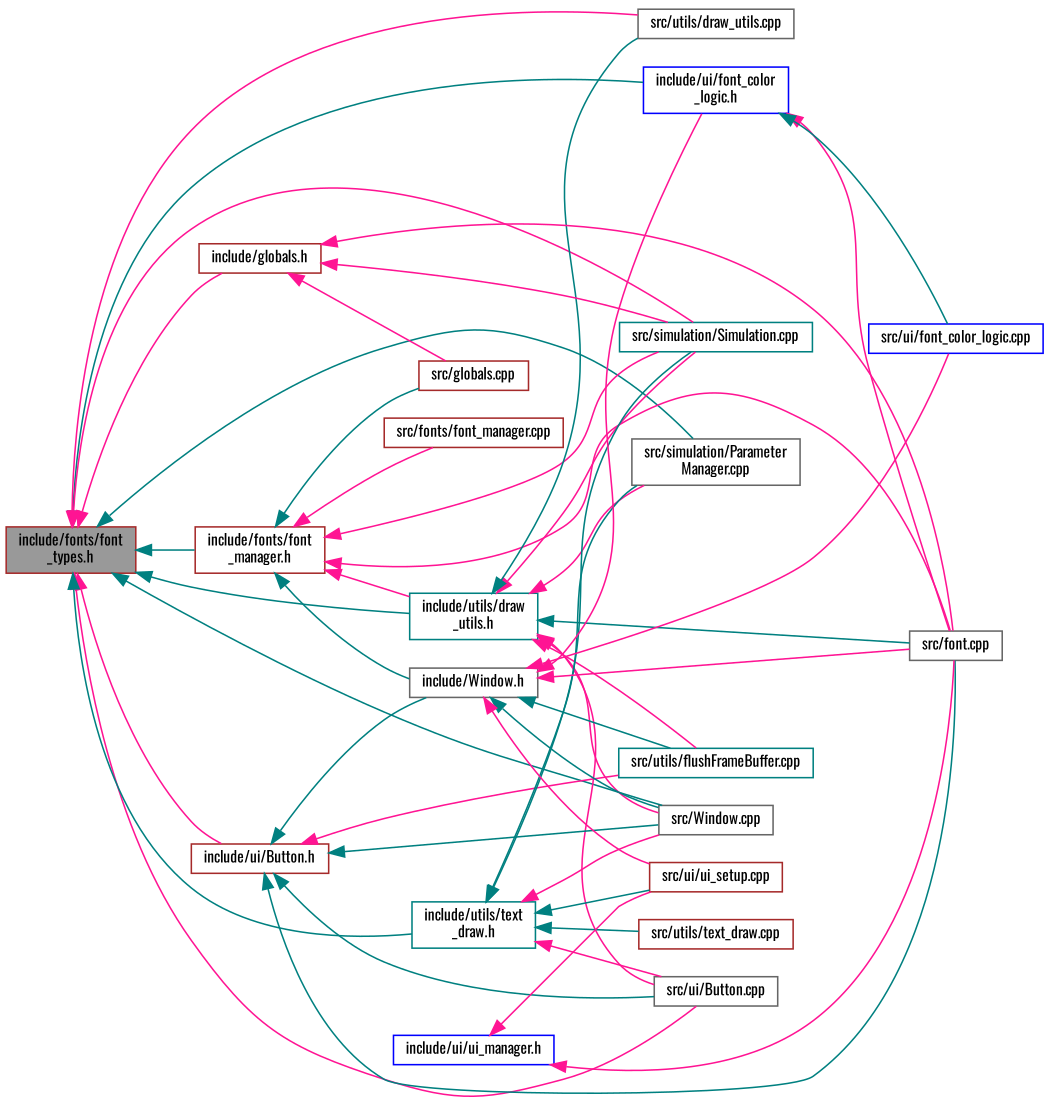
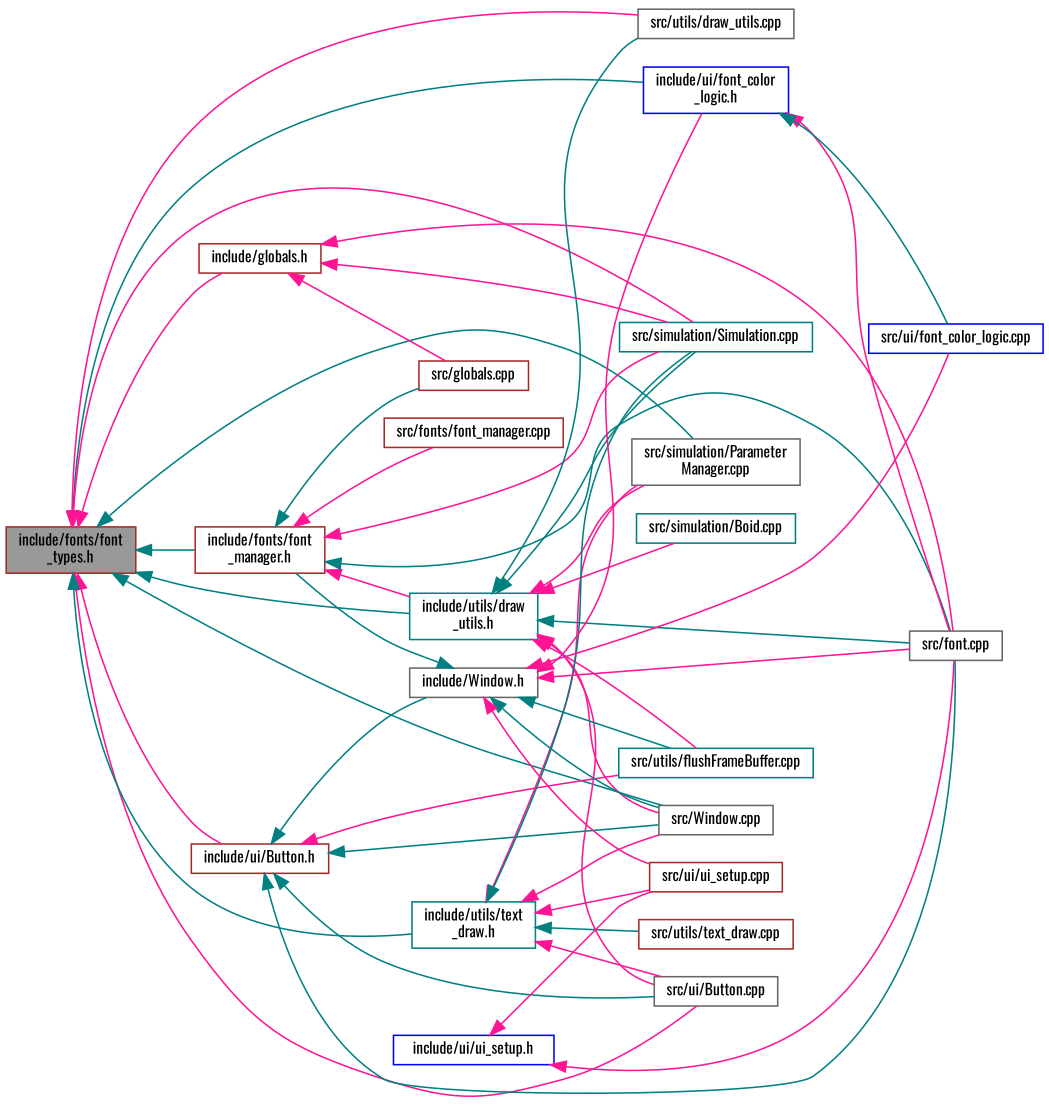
(668, 401) -> (668, 401)
(576, 493) -> (576, 493)
none -> (716, 528)
(342, 639) -> (362, 626)
(571, 684) -> (571, 684)
(600, 900) -> (600, 900)
(474, 1050) -> (474, 1050)
